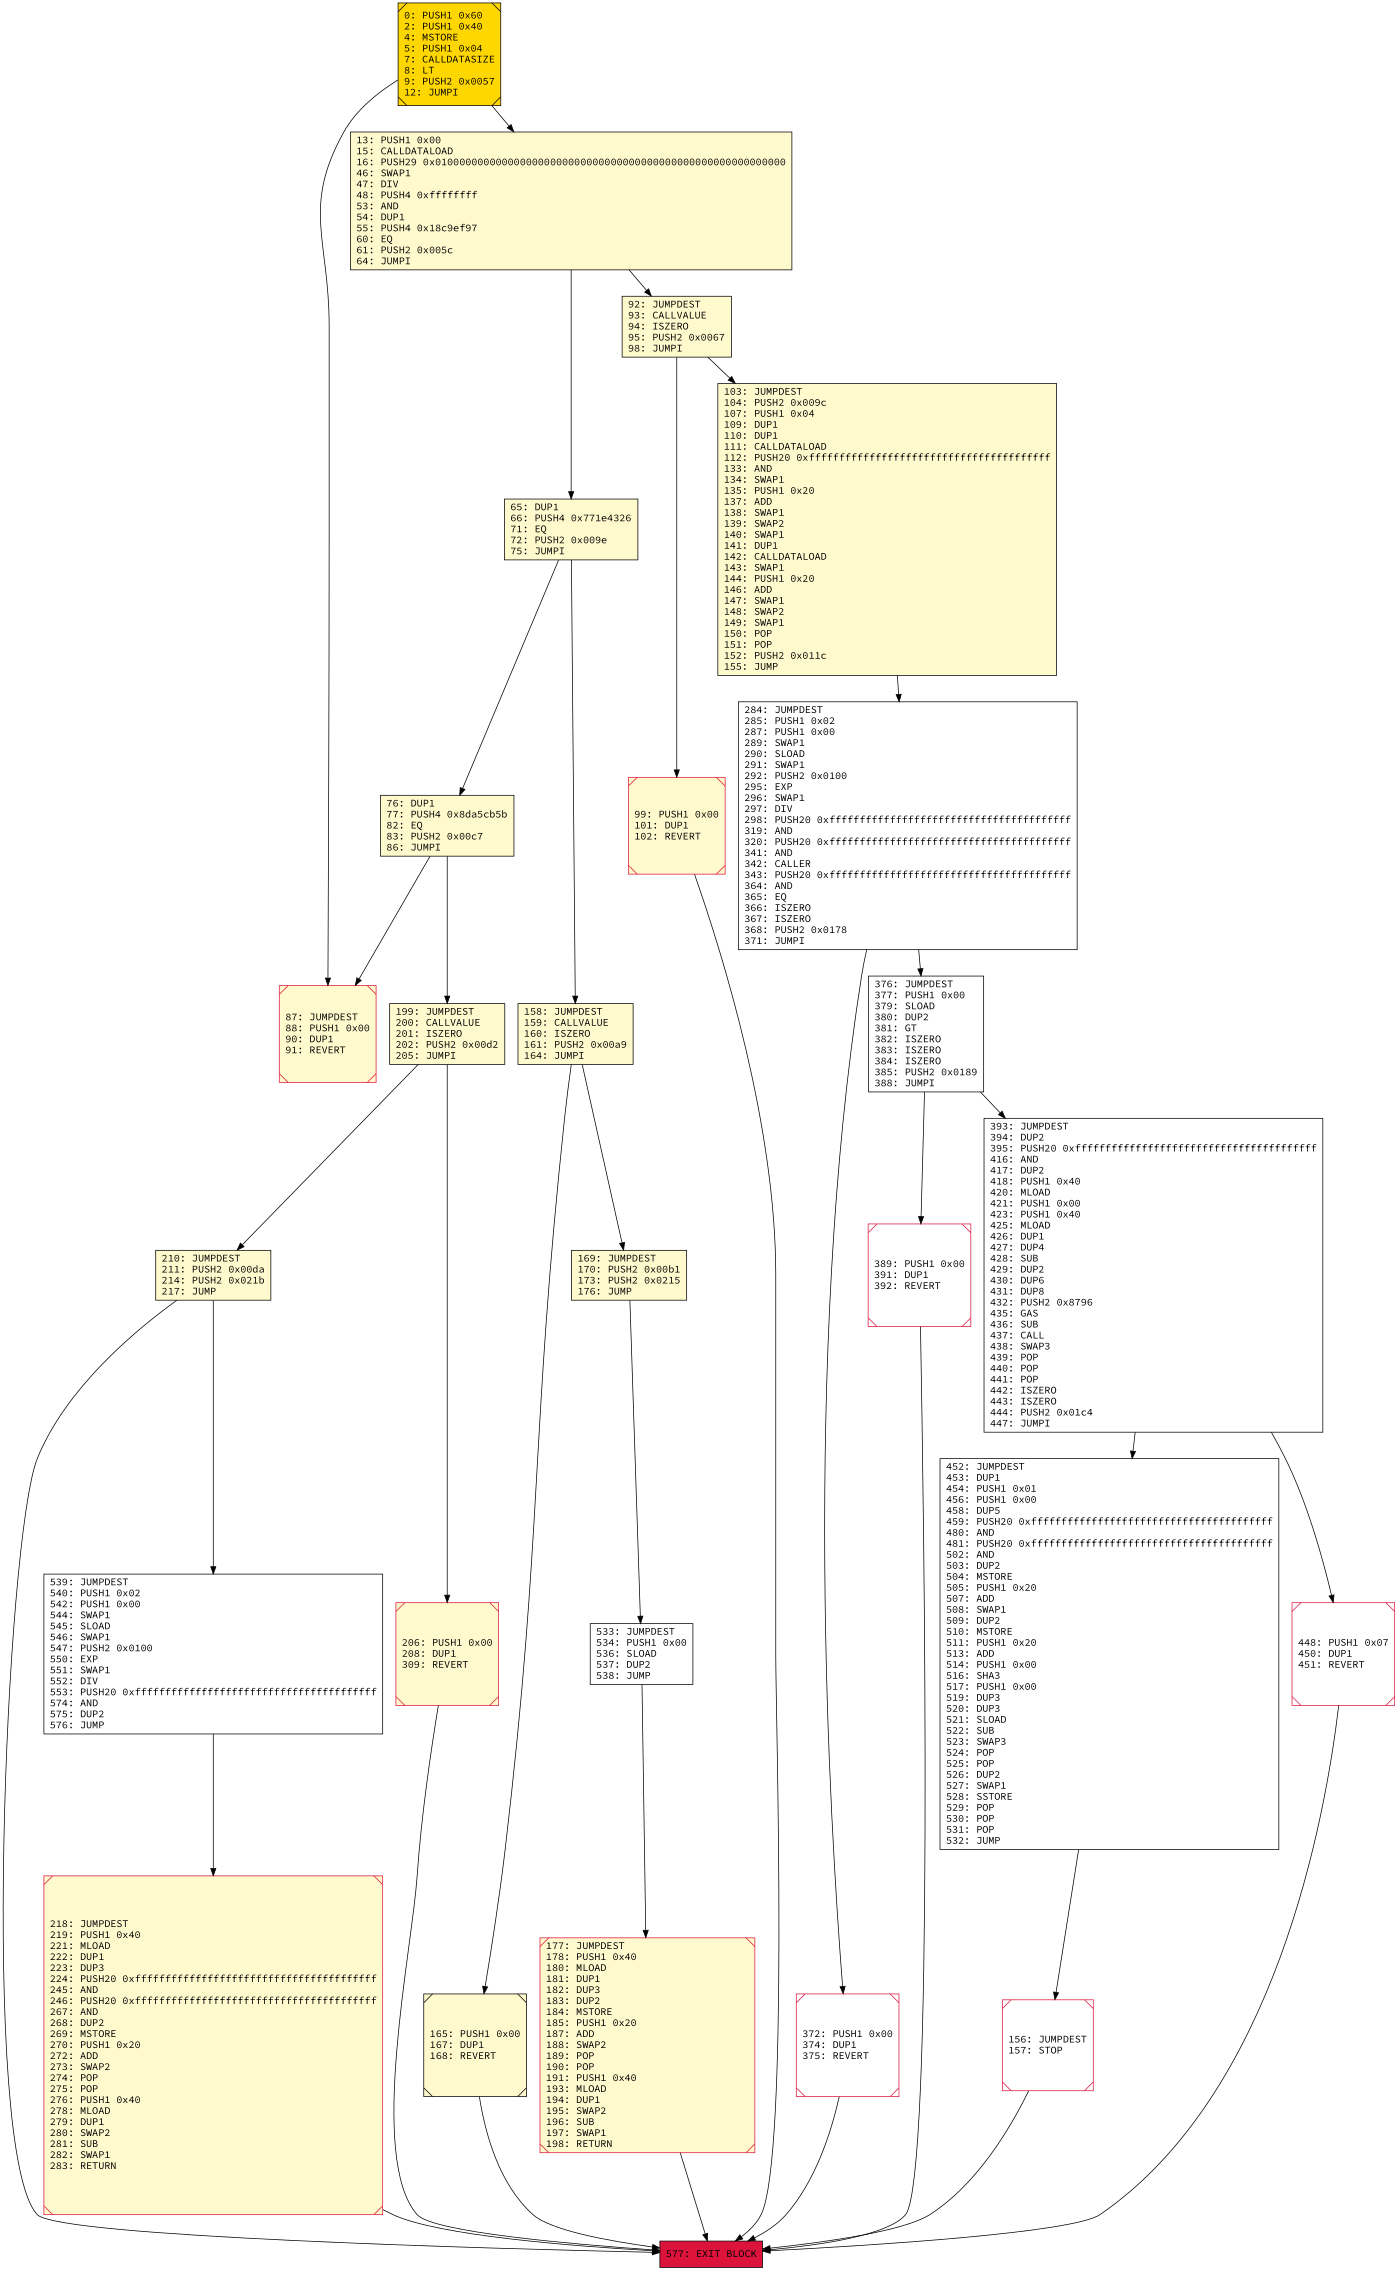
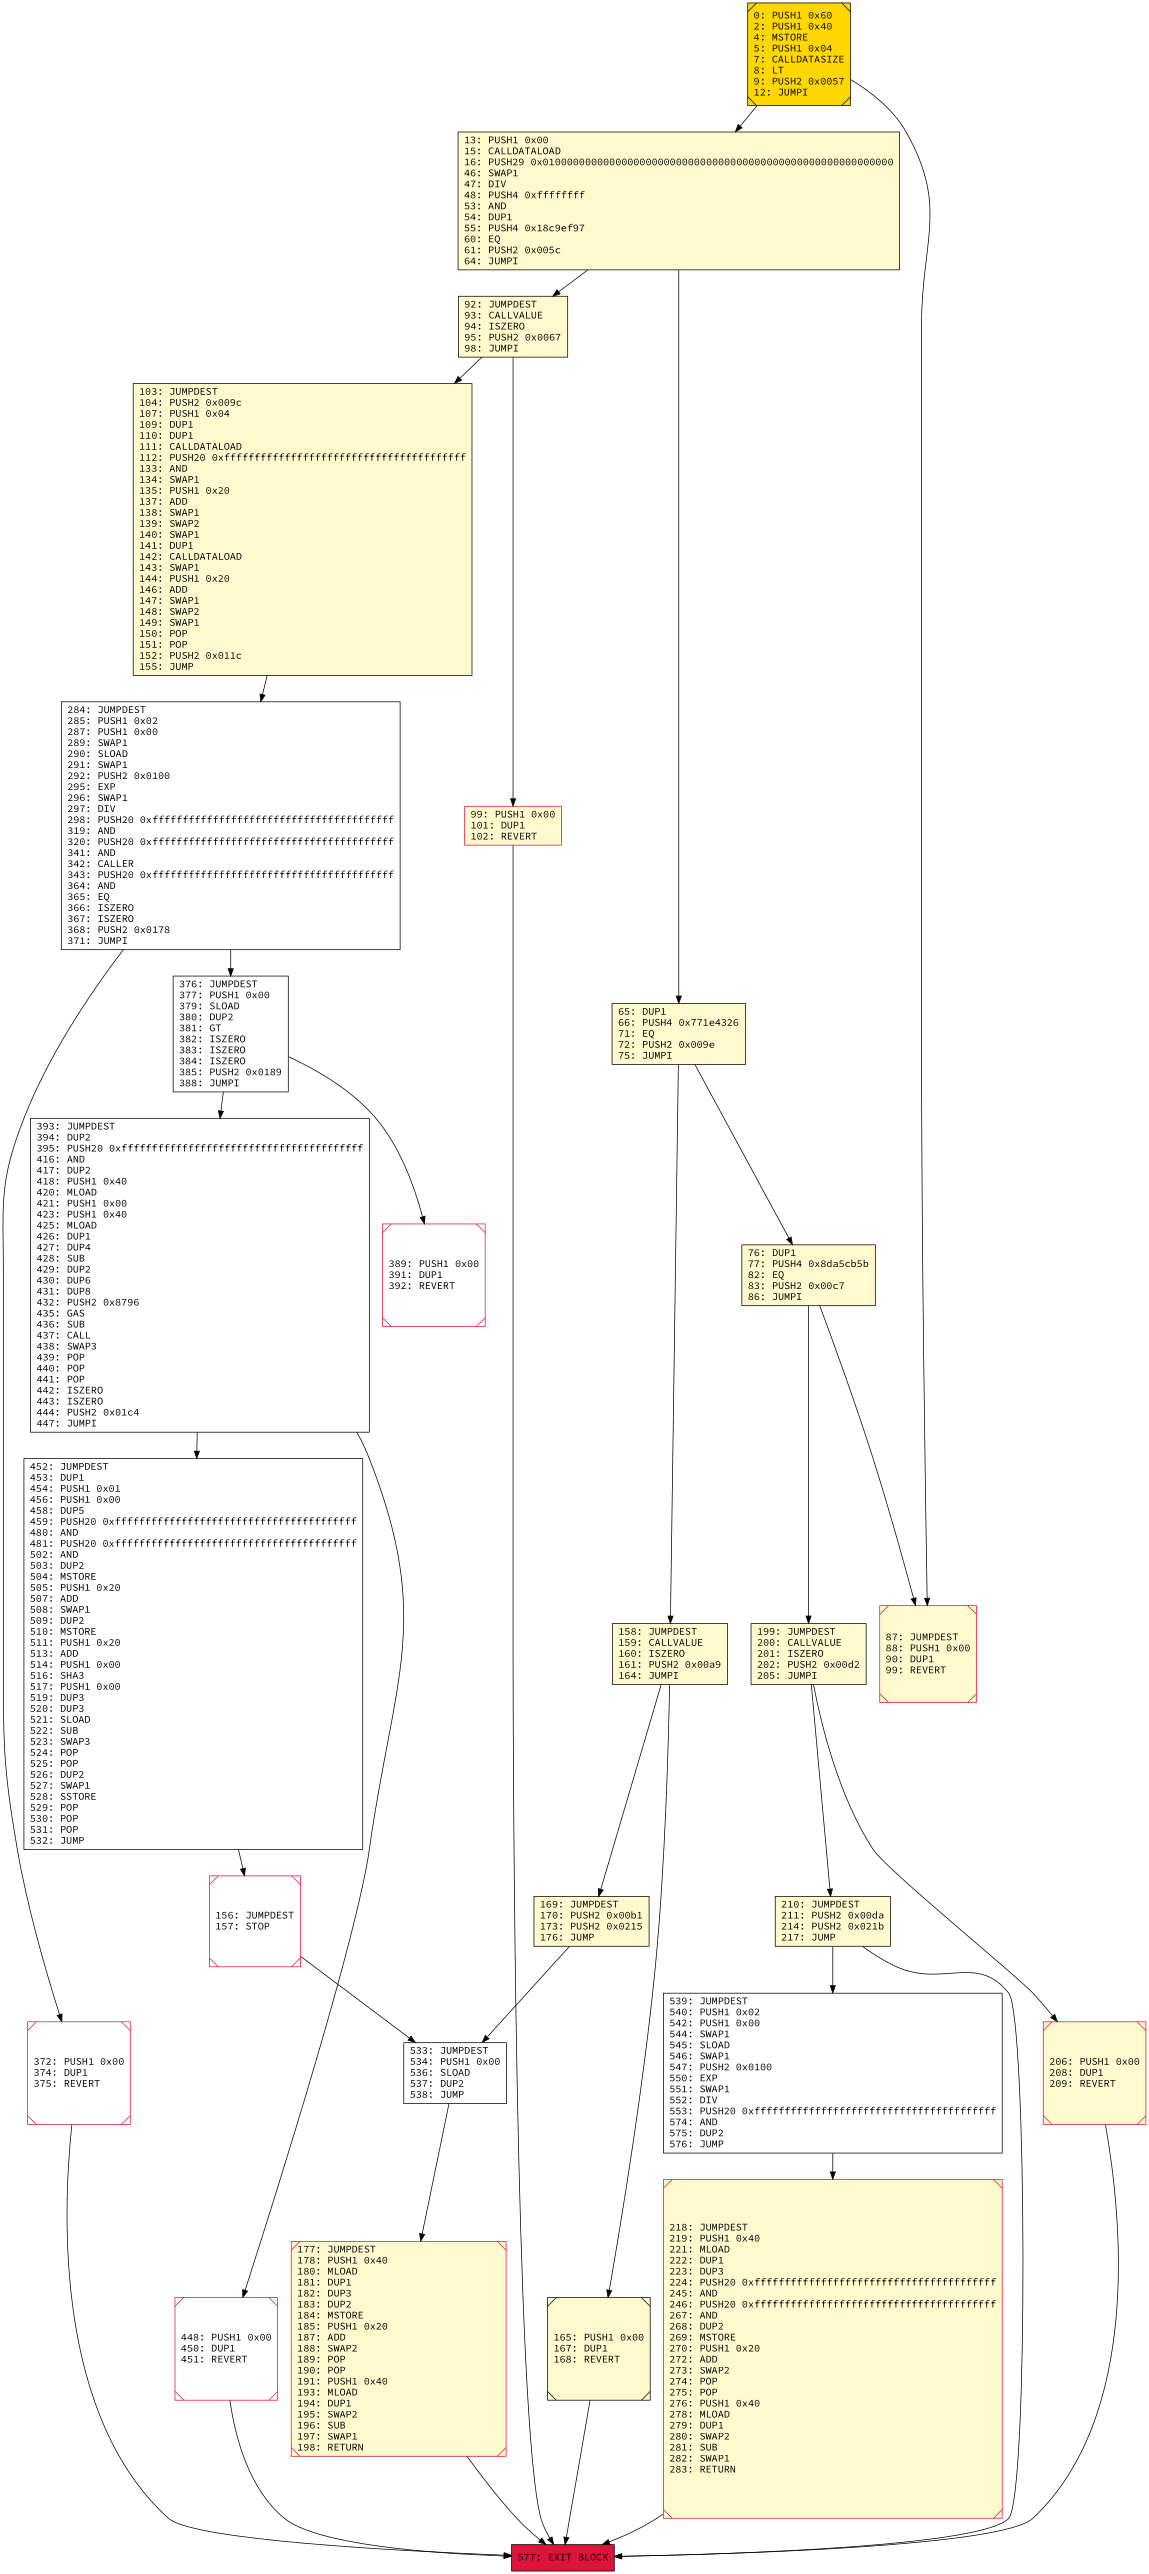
(677, 826) -> (513, 826)
(328, 1034) -> (928, 1654)
(447, 1654) -> (1095, 2073)
(1343, 1654) -> (226, 2349)
(925, 1842) -> none
(928, 2215) -> (355, 1997)
